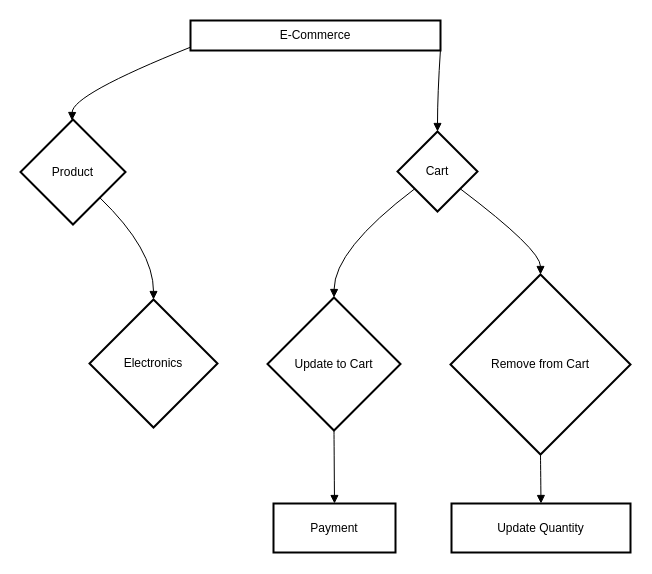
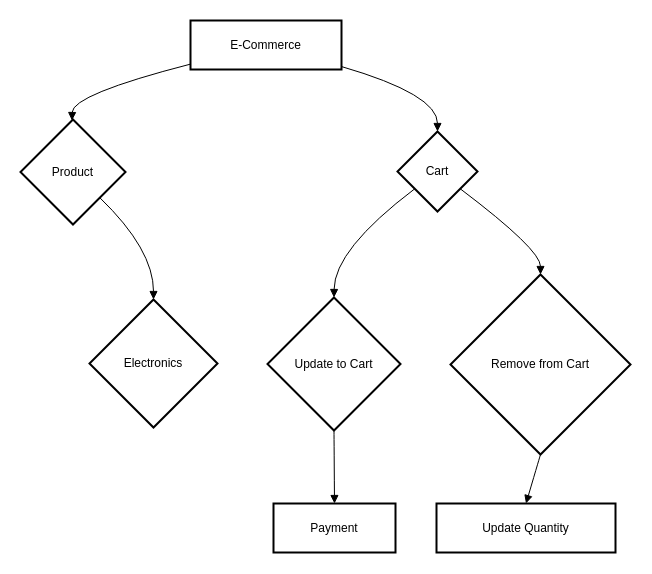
(316, 36) -> (266, 45)
(541, 528) -> (526, 528)
